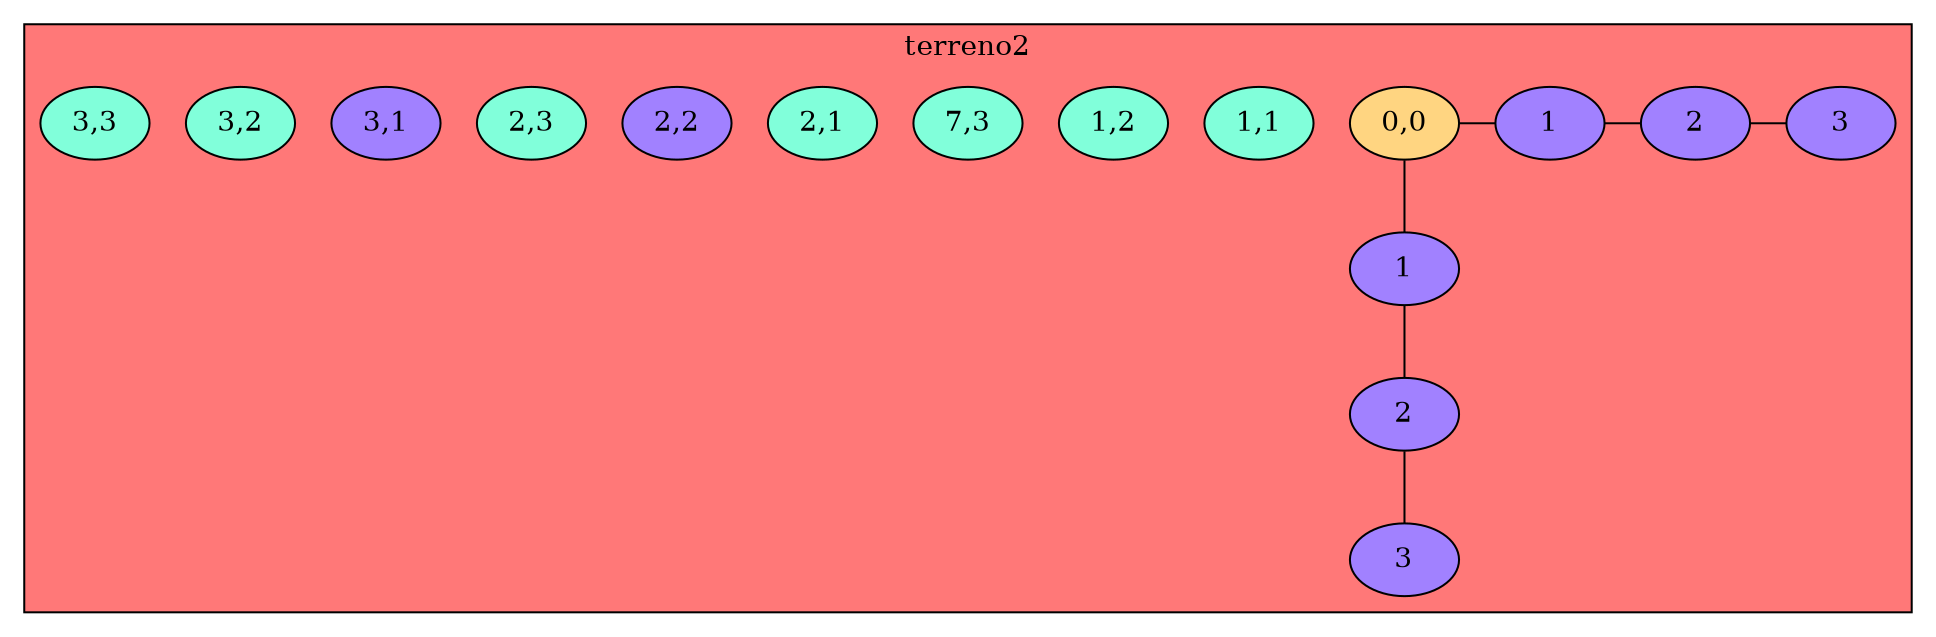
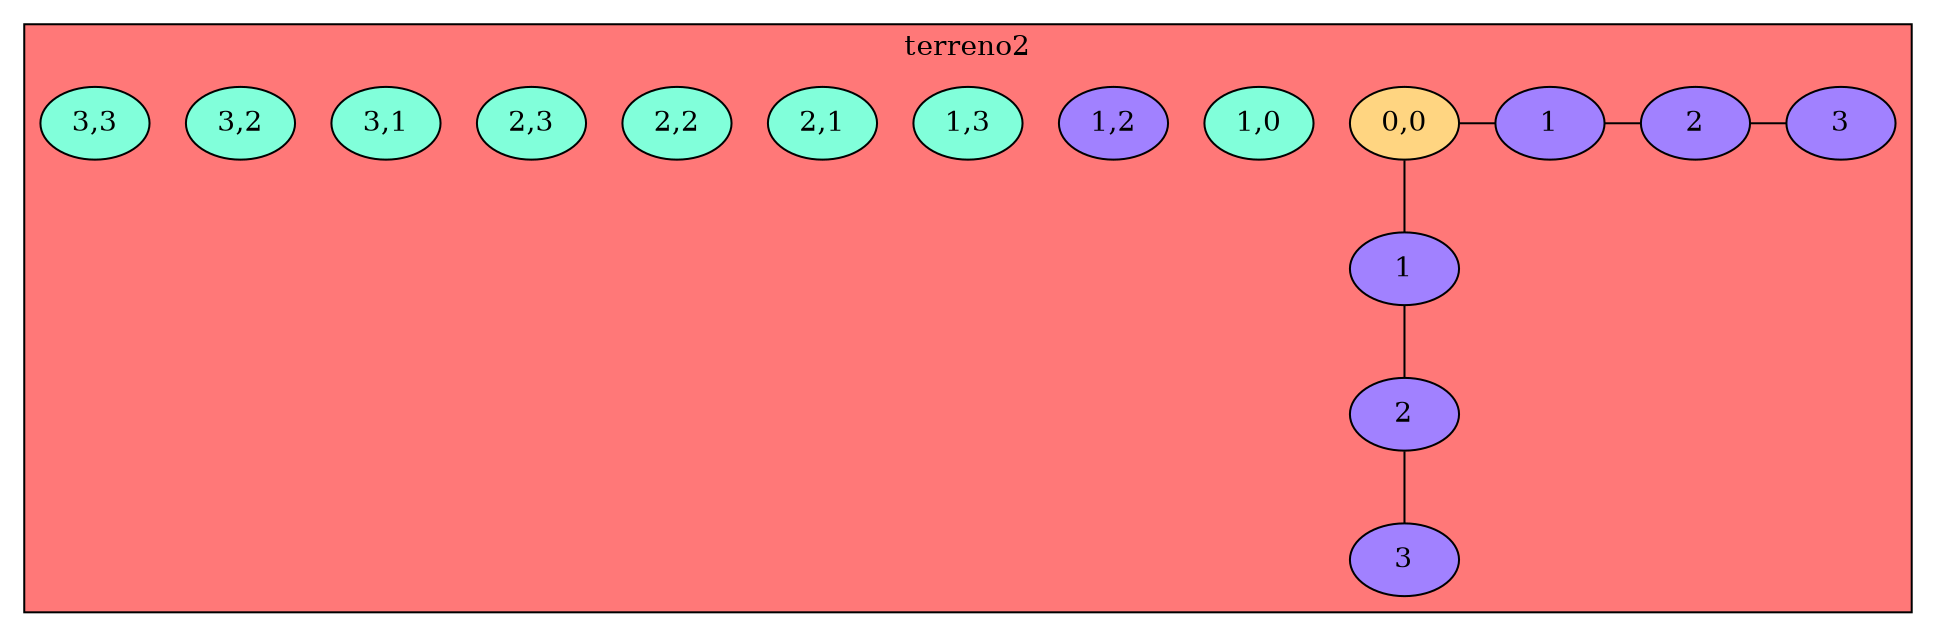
(386, 123) -> (386, 123)
(677, 123) -> (677, 123)
(968, 123) -> (968, 123)
(1113, 123) -> (1113, 123)
(1259, 123) -> (1259, 123)
